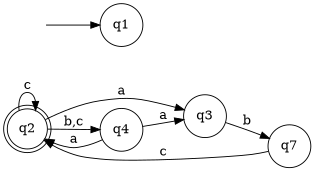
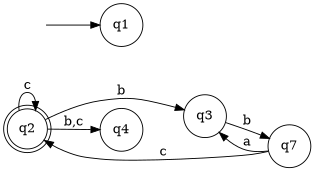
(121, 91) -> (121, 91)
(159, 124) -> (245, 150)
(78, 147) -> none
